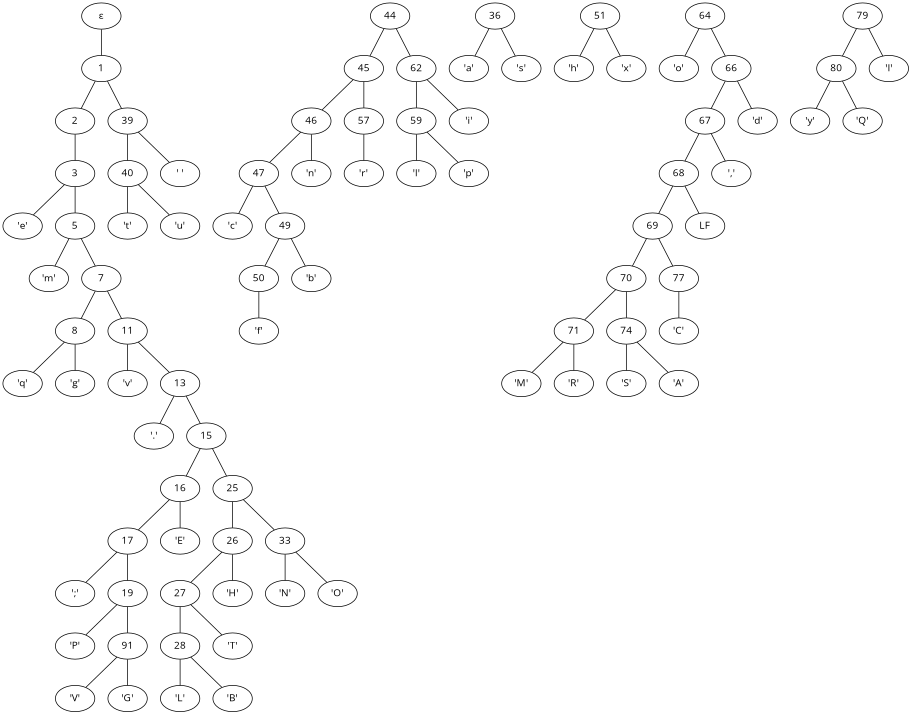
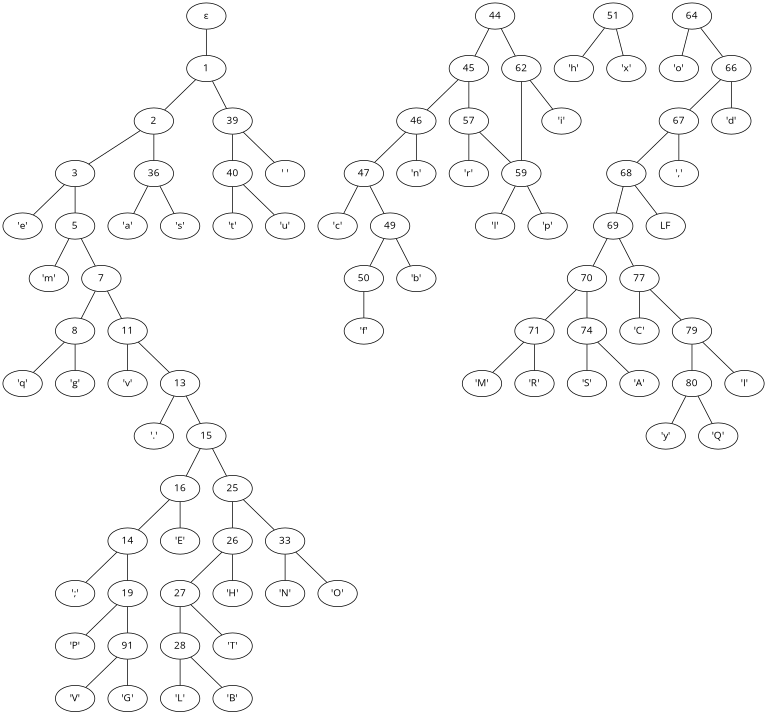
none -> (154, 147)
none -> (495, 147)
none -> (666, 305)
(128, 541) -> (128, 541)
